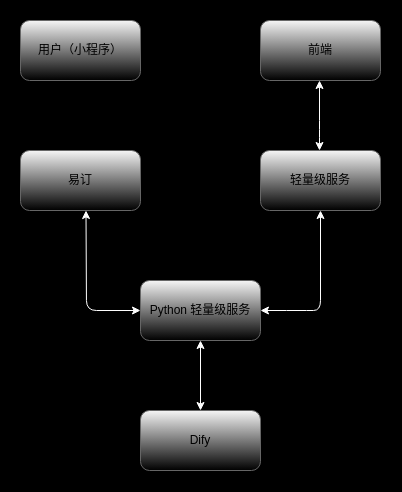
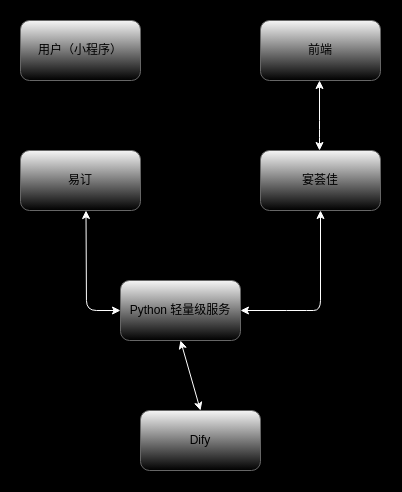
(321, 181) -> (321, 181)
(201, 311) -> (181, 311)
